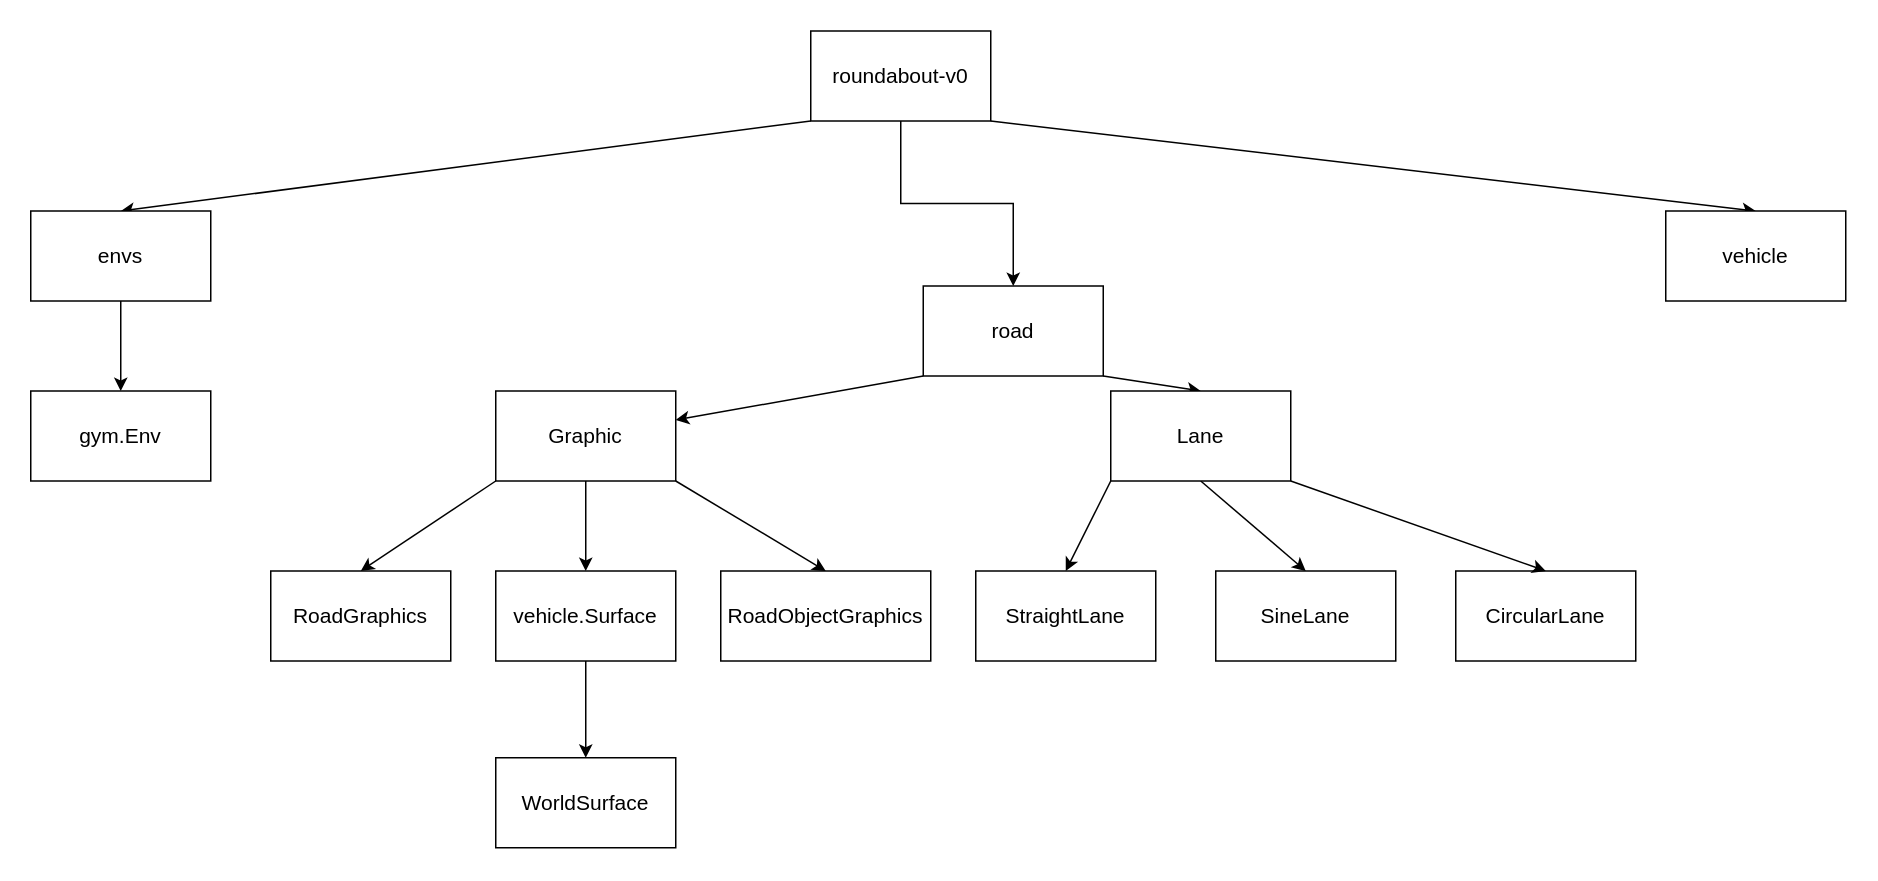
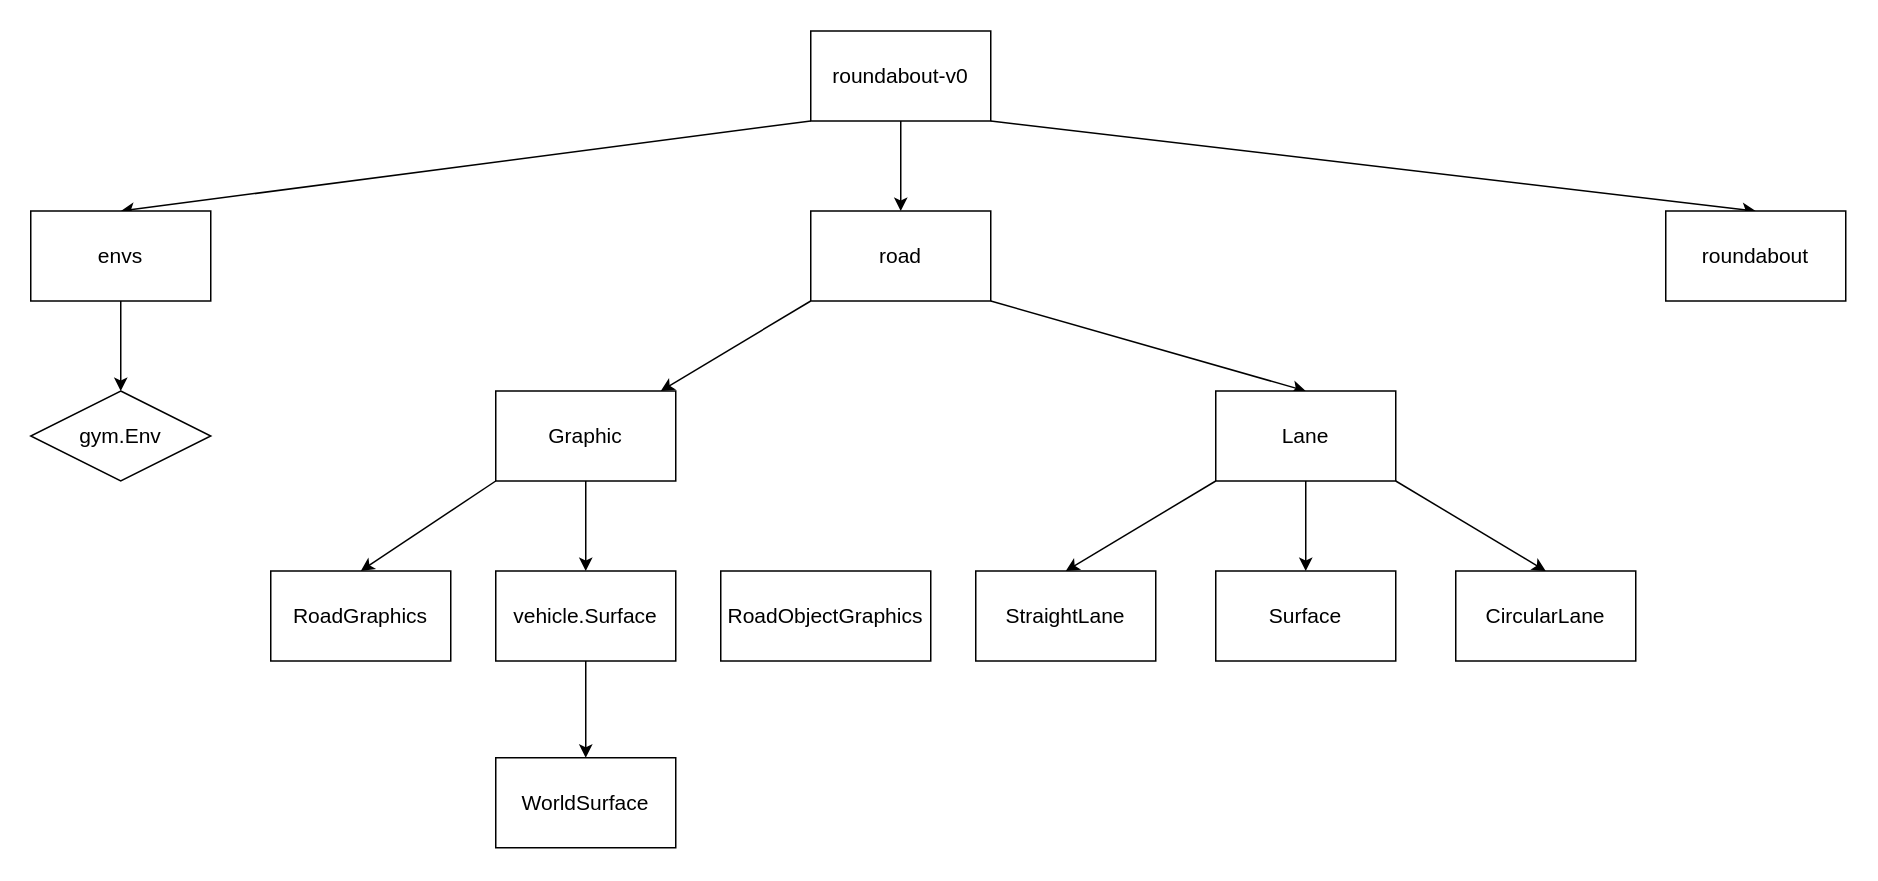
(1756, 256) -> (1756, 256)
(1013, 331) -> (901, 256)
(121, 436) -> (121, 436)
(1201, 436) -> (1306, 436)
(746, 523) -> none
(1306, 616) -> (1306, 616)
